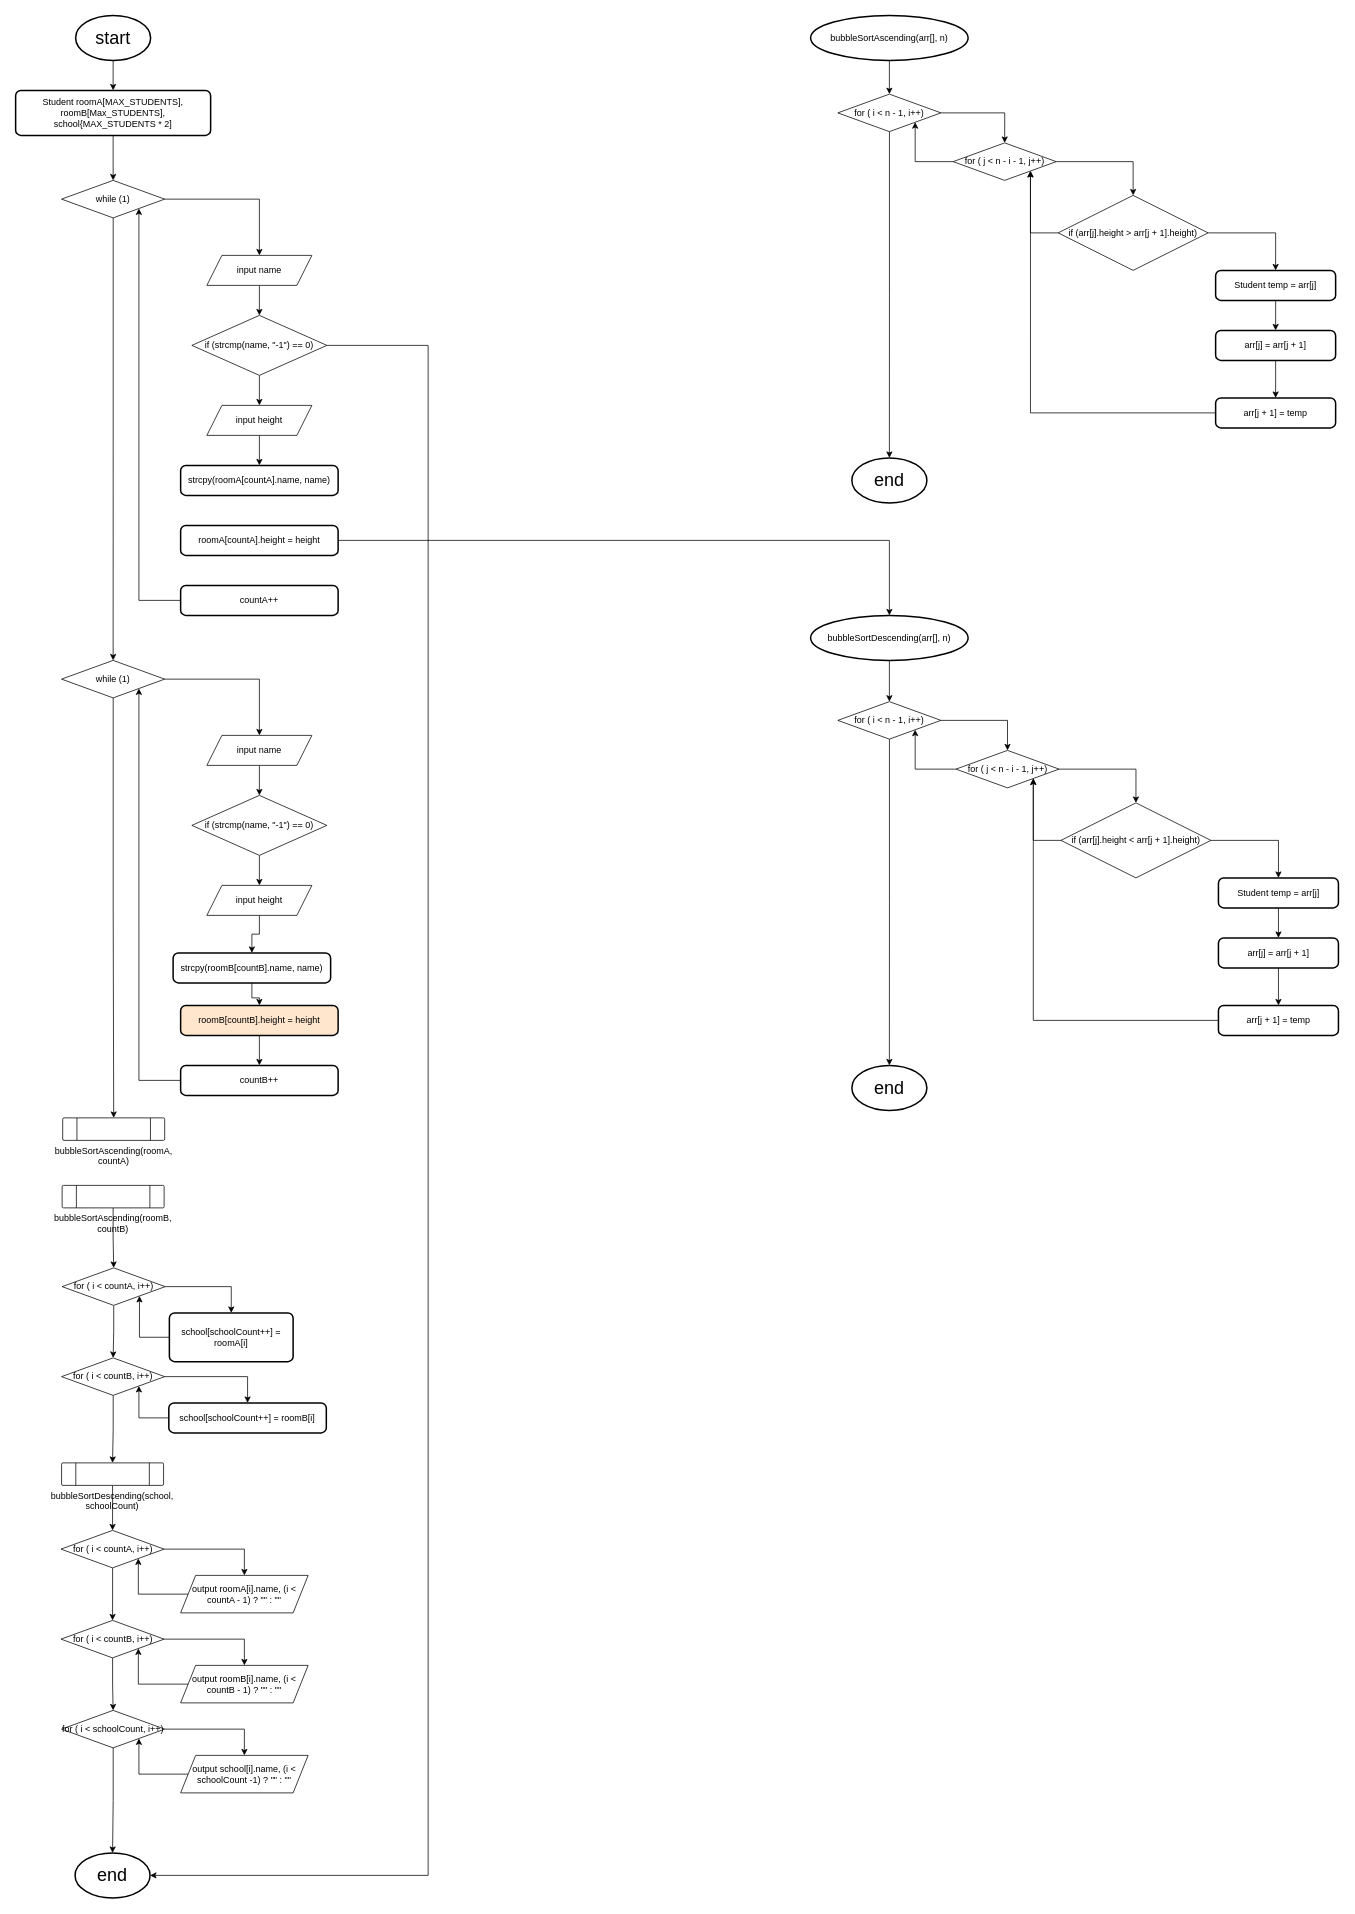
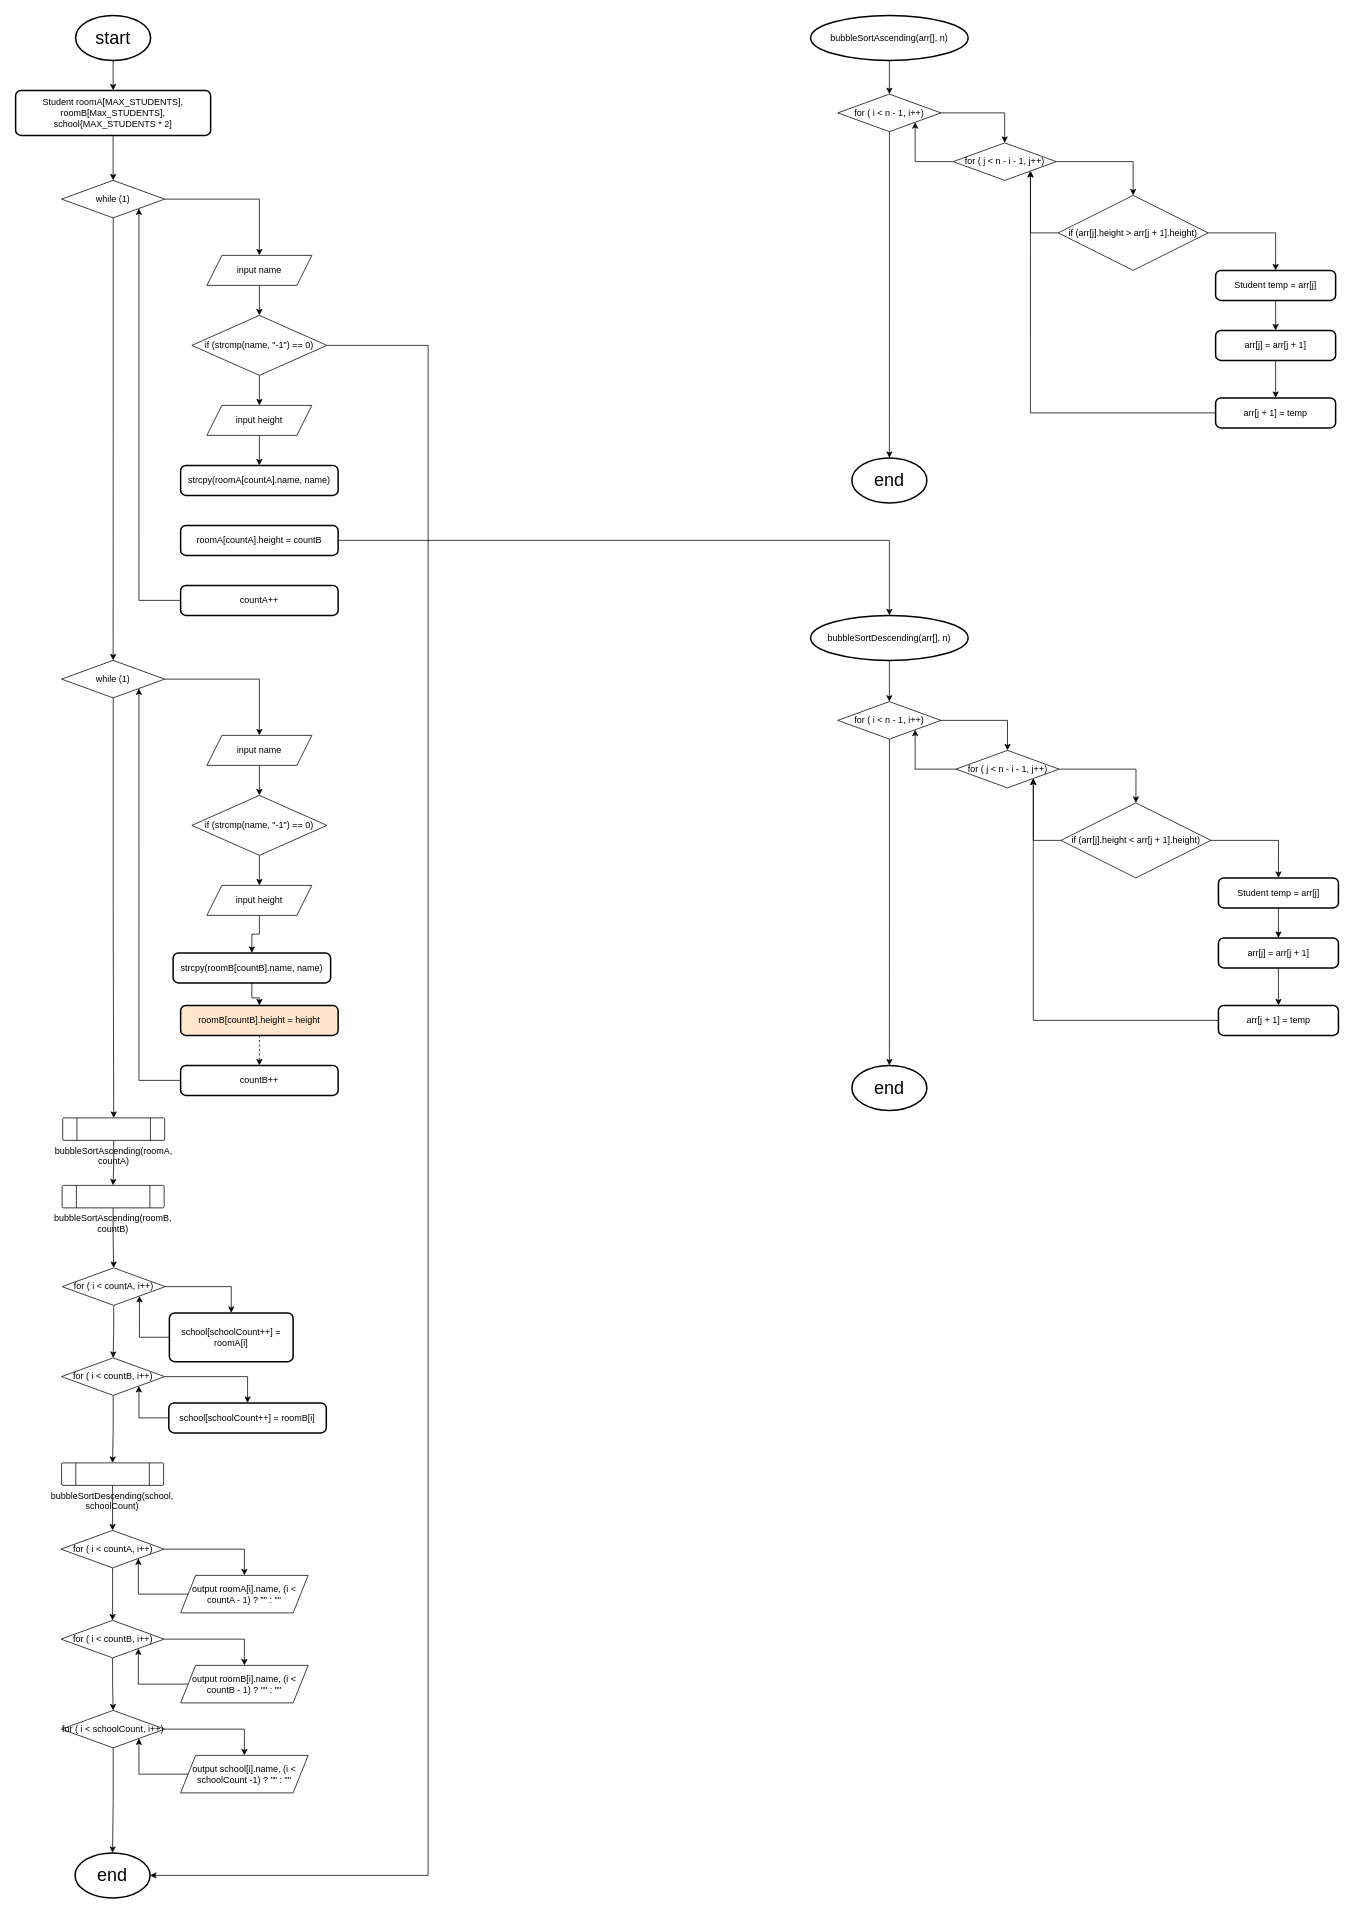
(259, 540) -> (259, 540)
(259, 1047) -> (259, 1047)
none -> (113, 1160)
